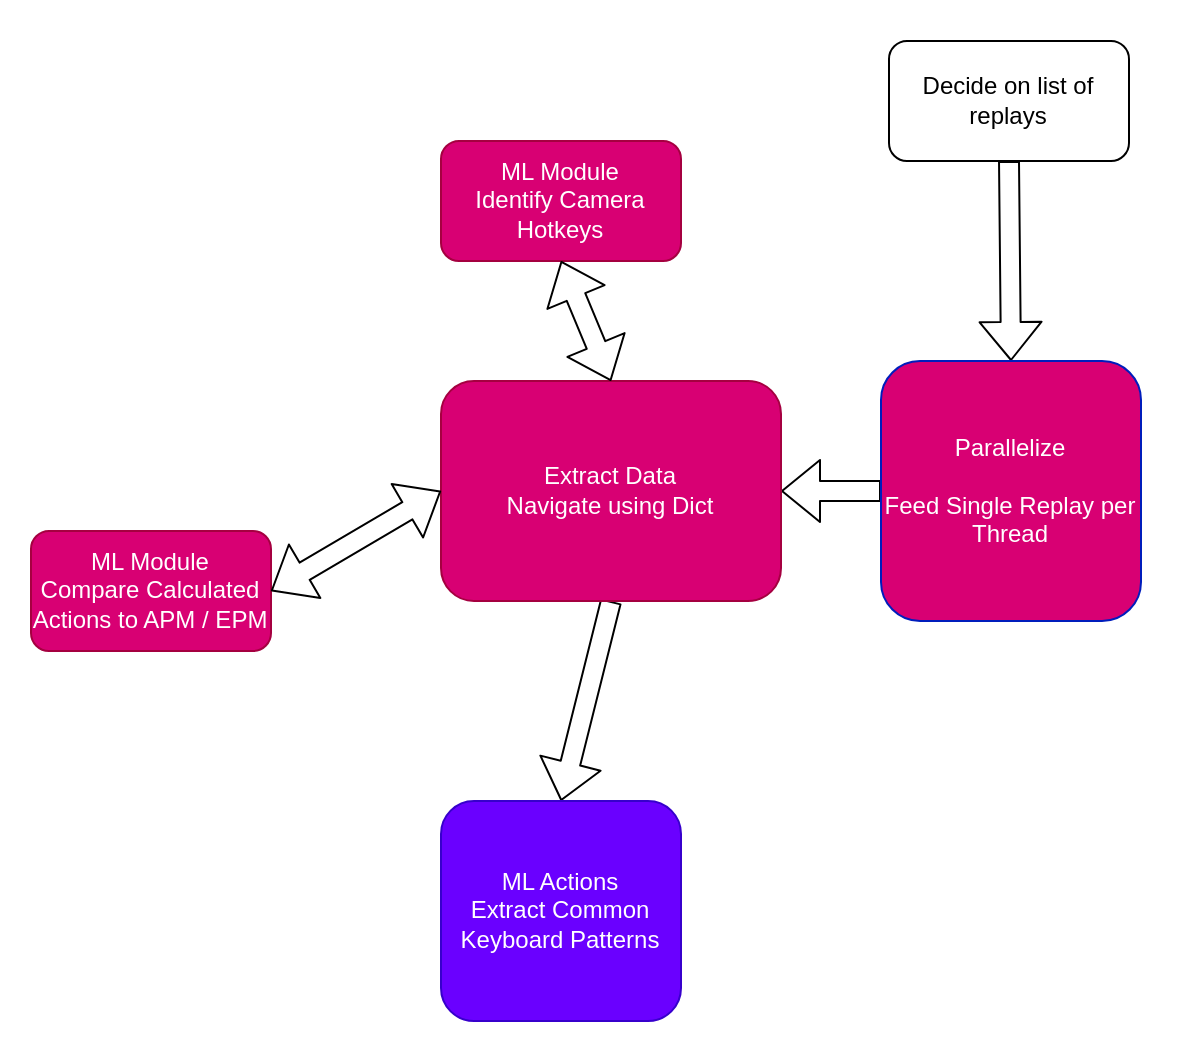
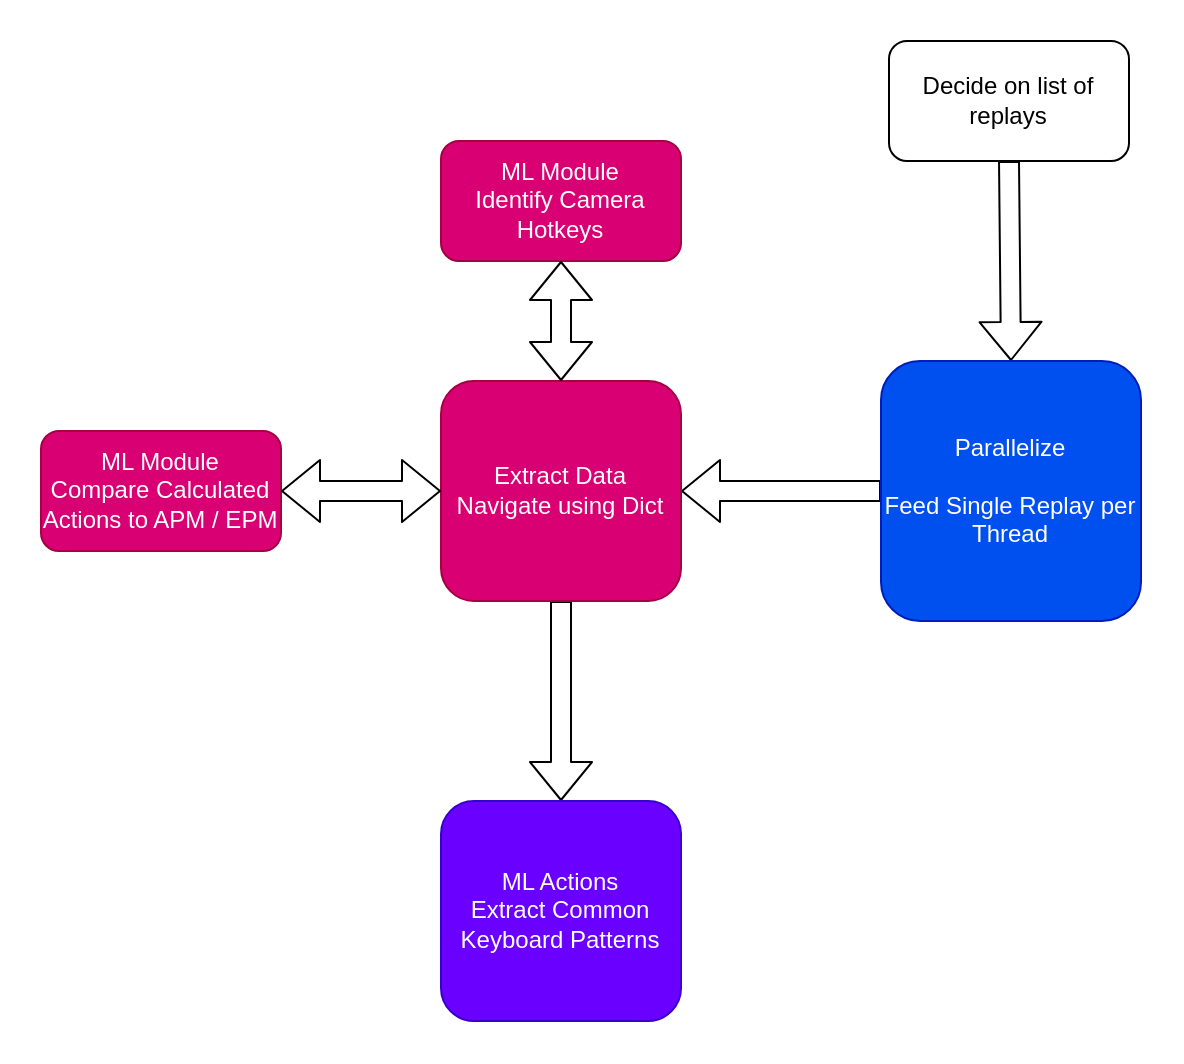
(611, 491) -> (561, 491)
(1011, 491) -> (1011, 491)
(151, 591) -> (161, 491)
